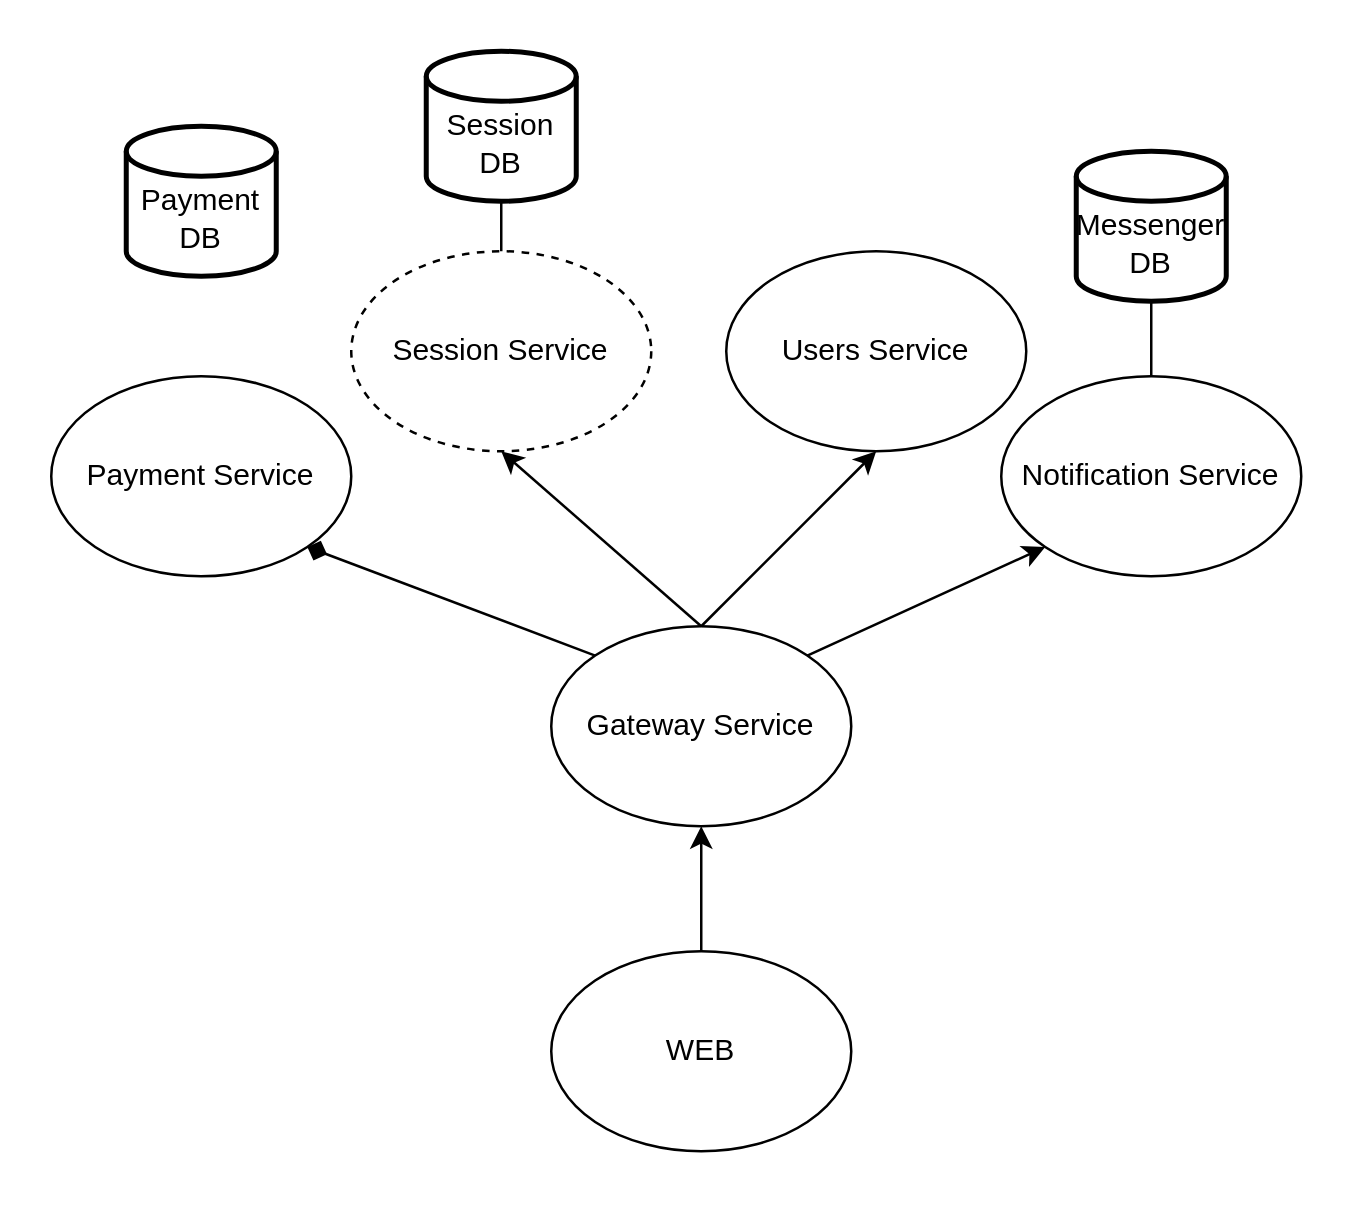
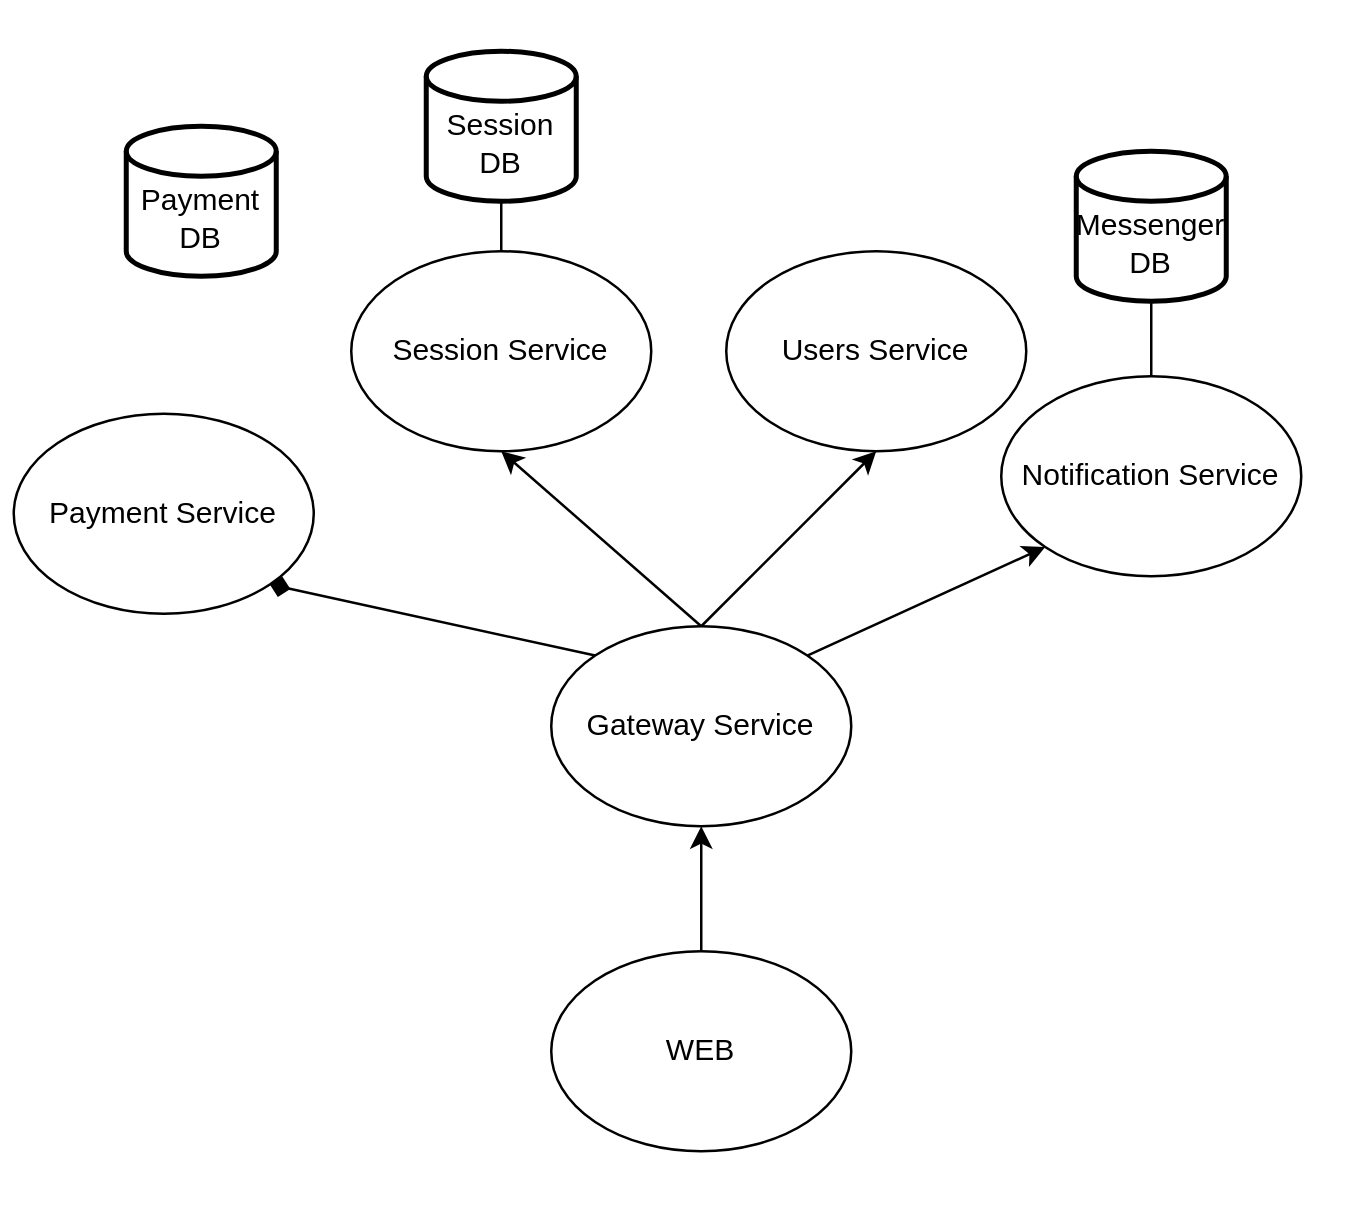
(501, 351) -> (501, 351)
(201, 476) -> (164, 514)
